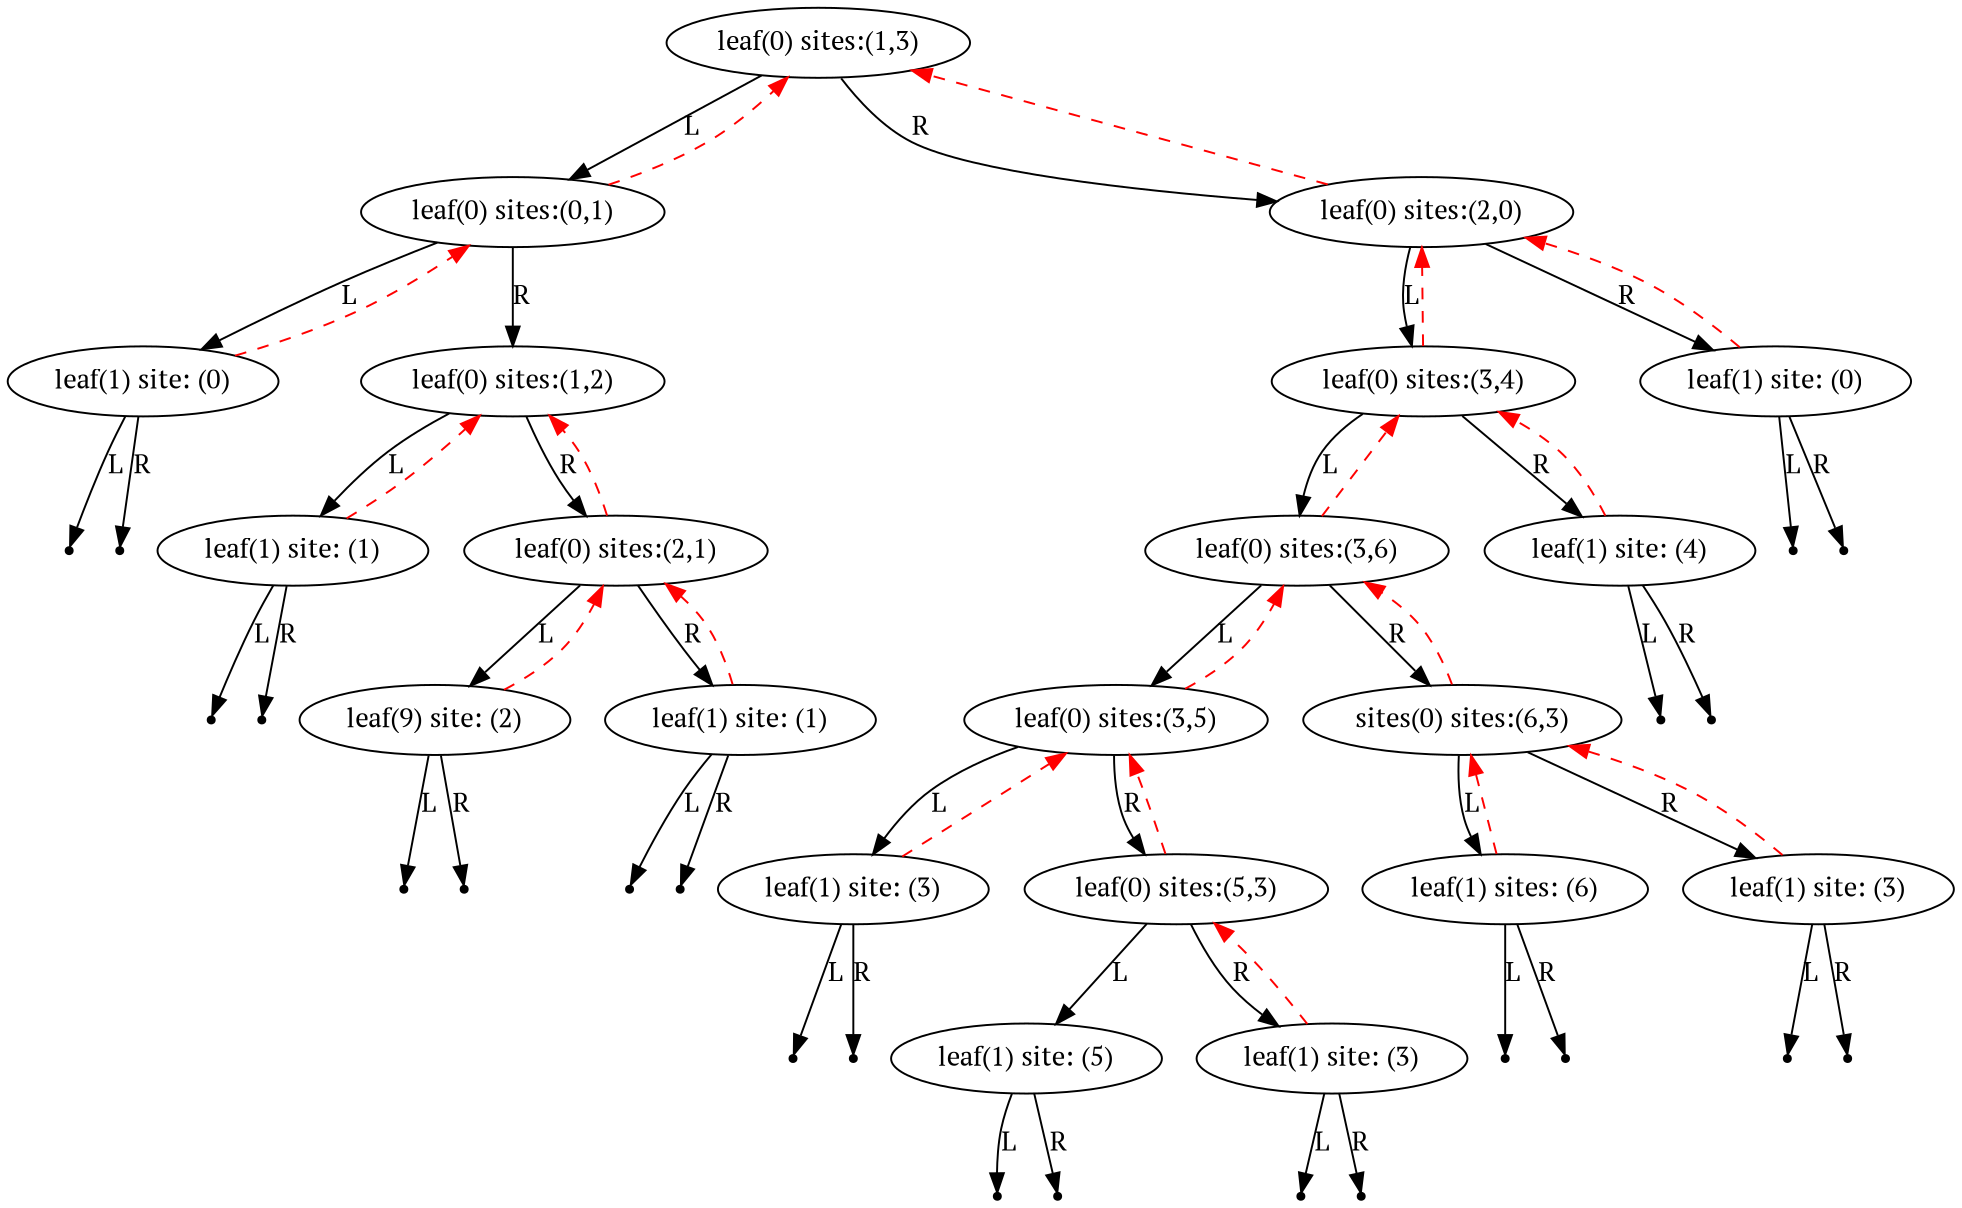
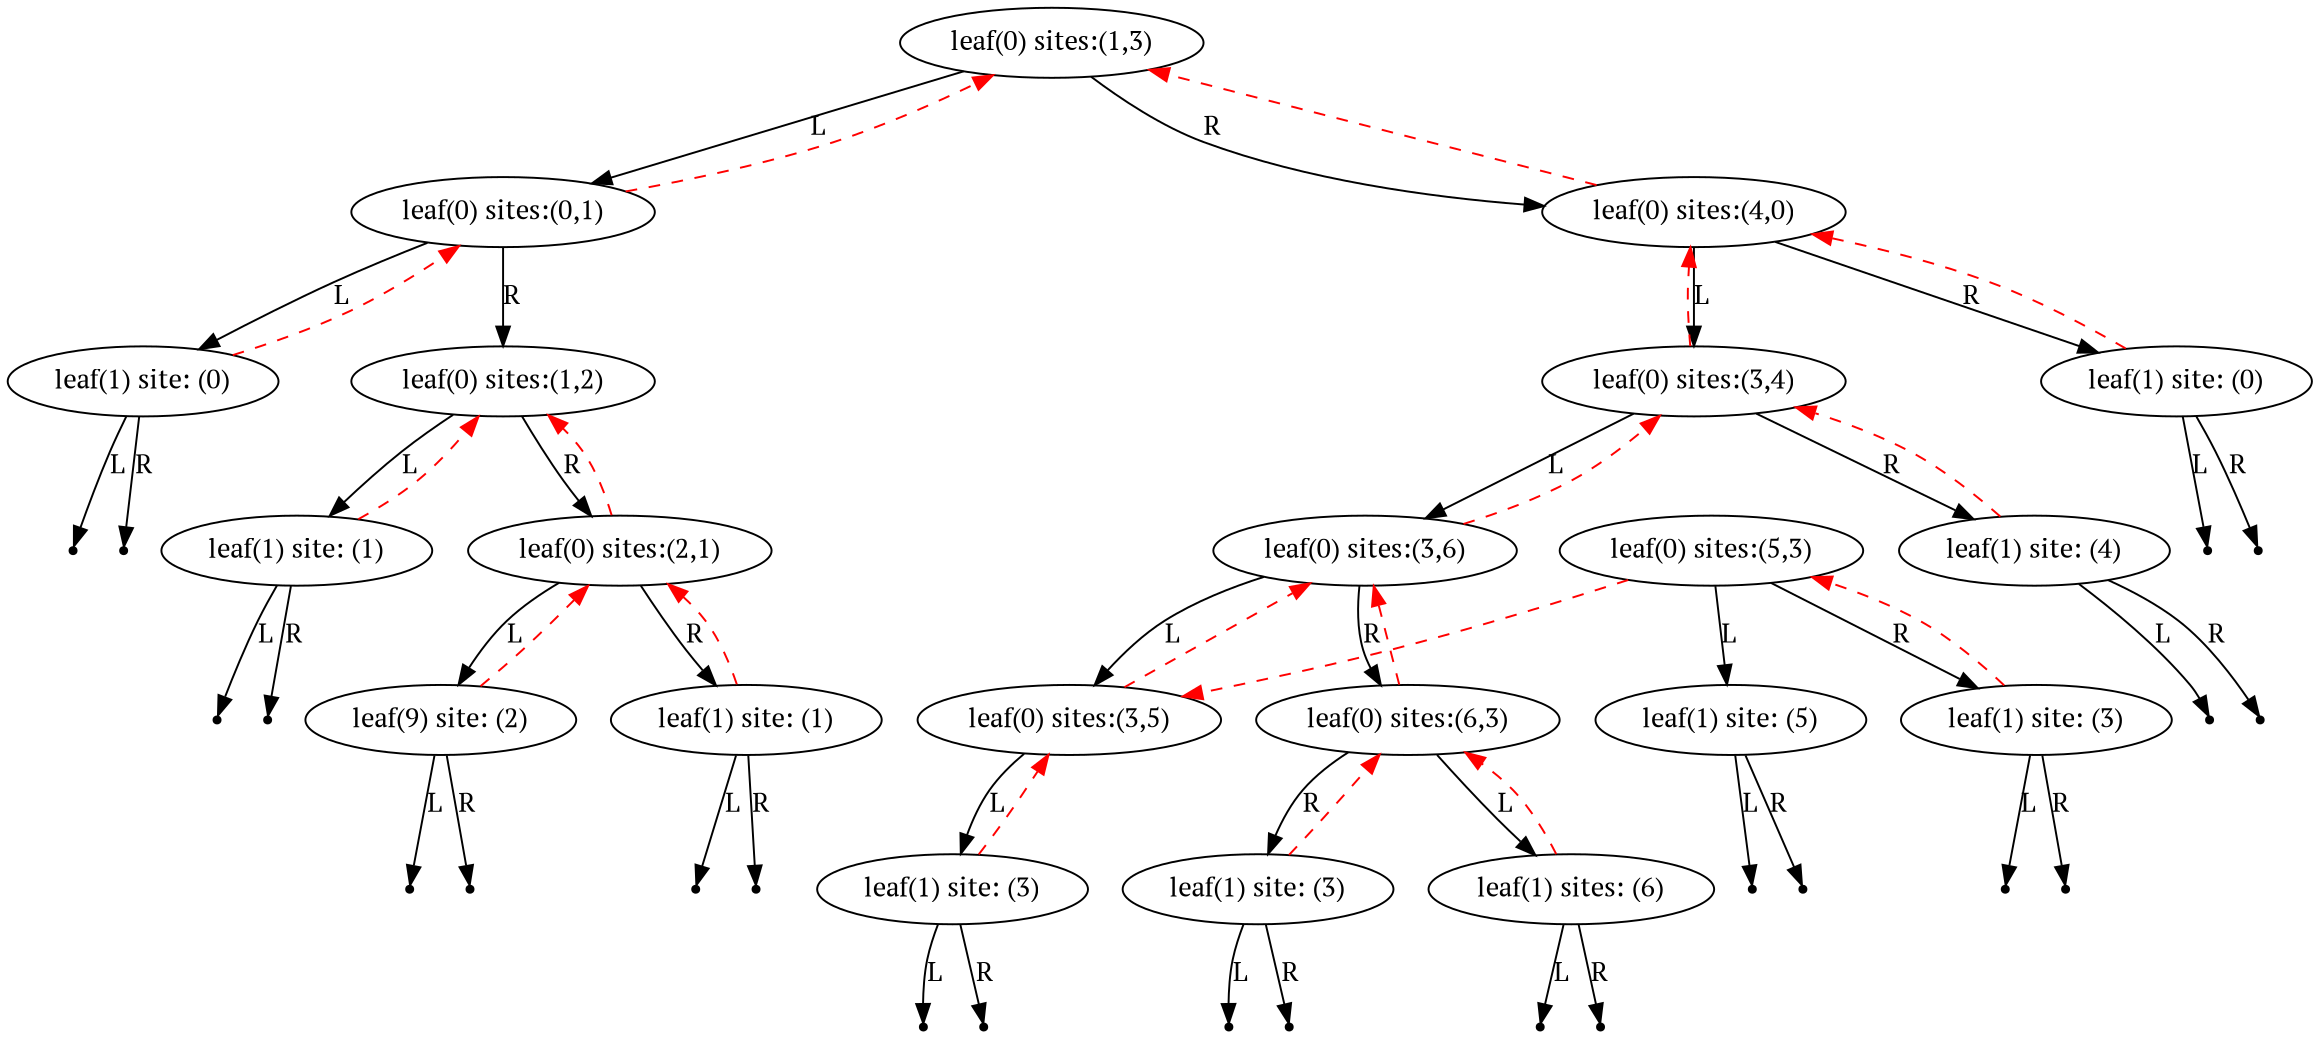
(1422, 212) -> (1694, 212)
(1462, 720) -> (1408, 720)
(1118, 798) -> none
